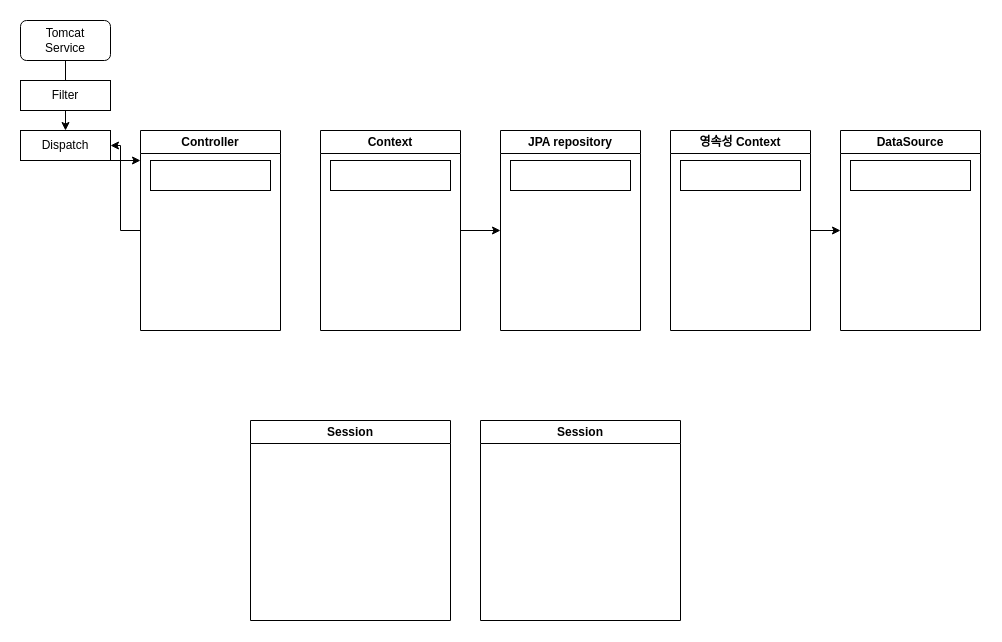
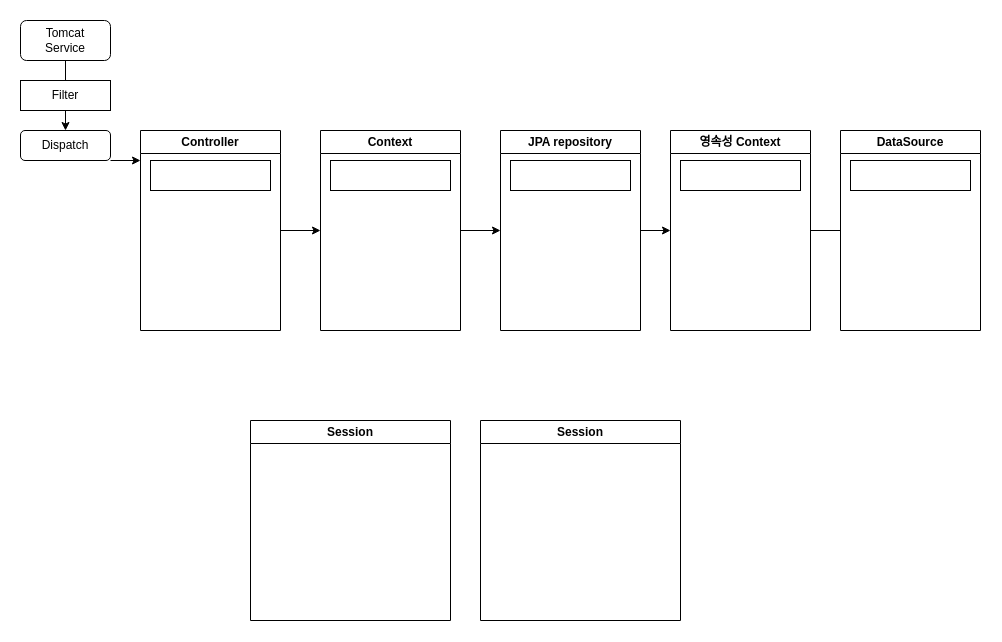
(66, 146) -> (66, 146)
(121, 196) -> (298, 231)
none -> (659, 231)
(832, 231) -> (835, 231)
